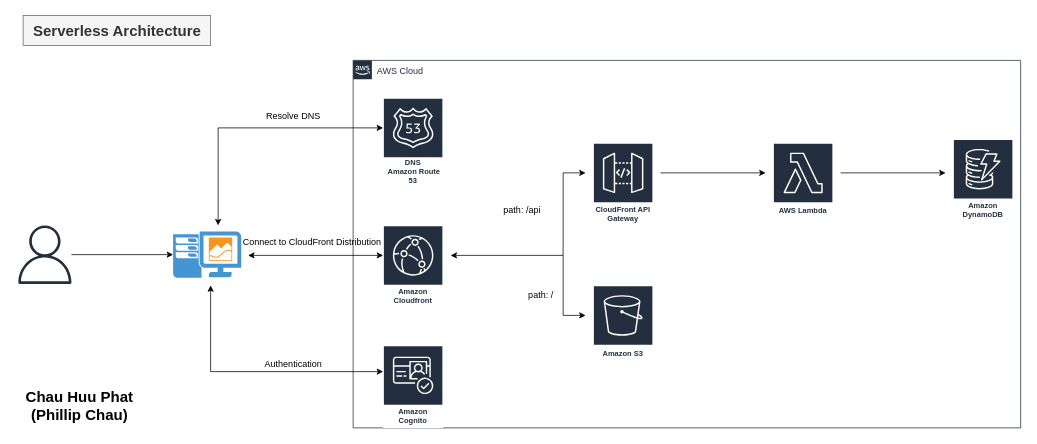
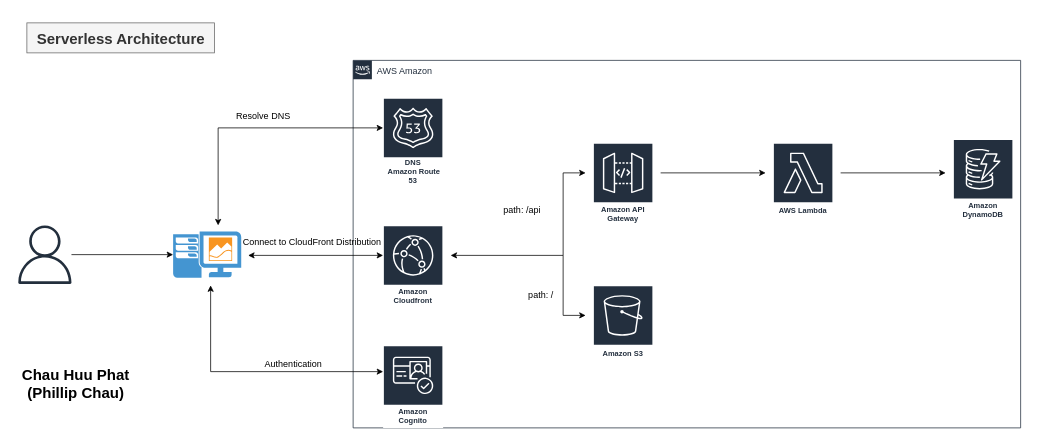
(117, 30) -> (120, 38)
(397, 71) -> (401, 71)
(293, 117) -> (263, 117)
(623, 213) -> (623, 213)
(79, 405) -> (75, 383)
